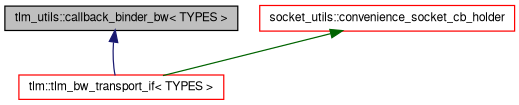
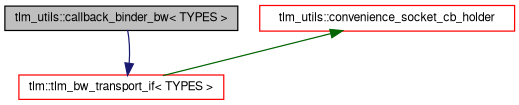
(387, 18) -> (387, 18)
(113, 59) -> (129, 47)
